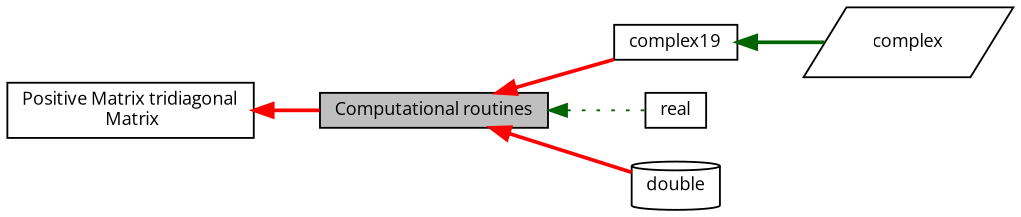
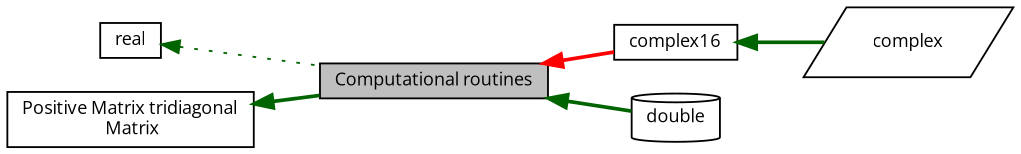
(676, 42) -> (676, 42)
(296, 110) -> (296, 98)
(606, 110) -> (250, 56)
(570, 153) -> (599, 106)
